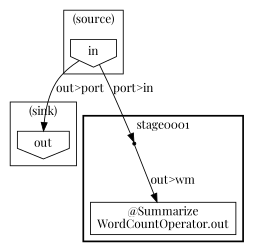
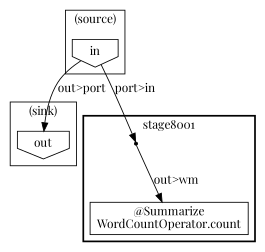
(163, 126) -> (169, 126)
(163, 218) -> (169, 218)
